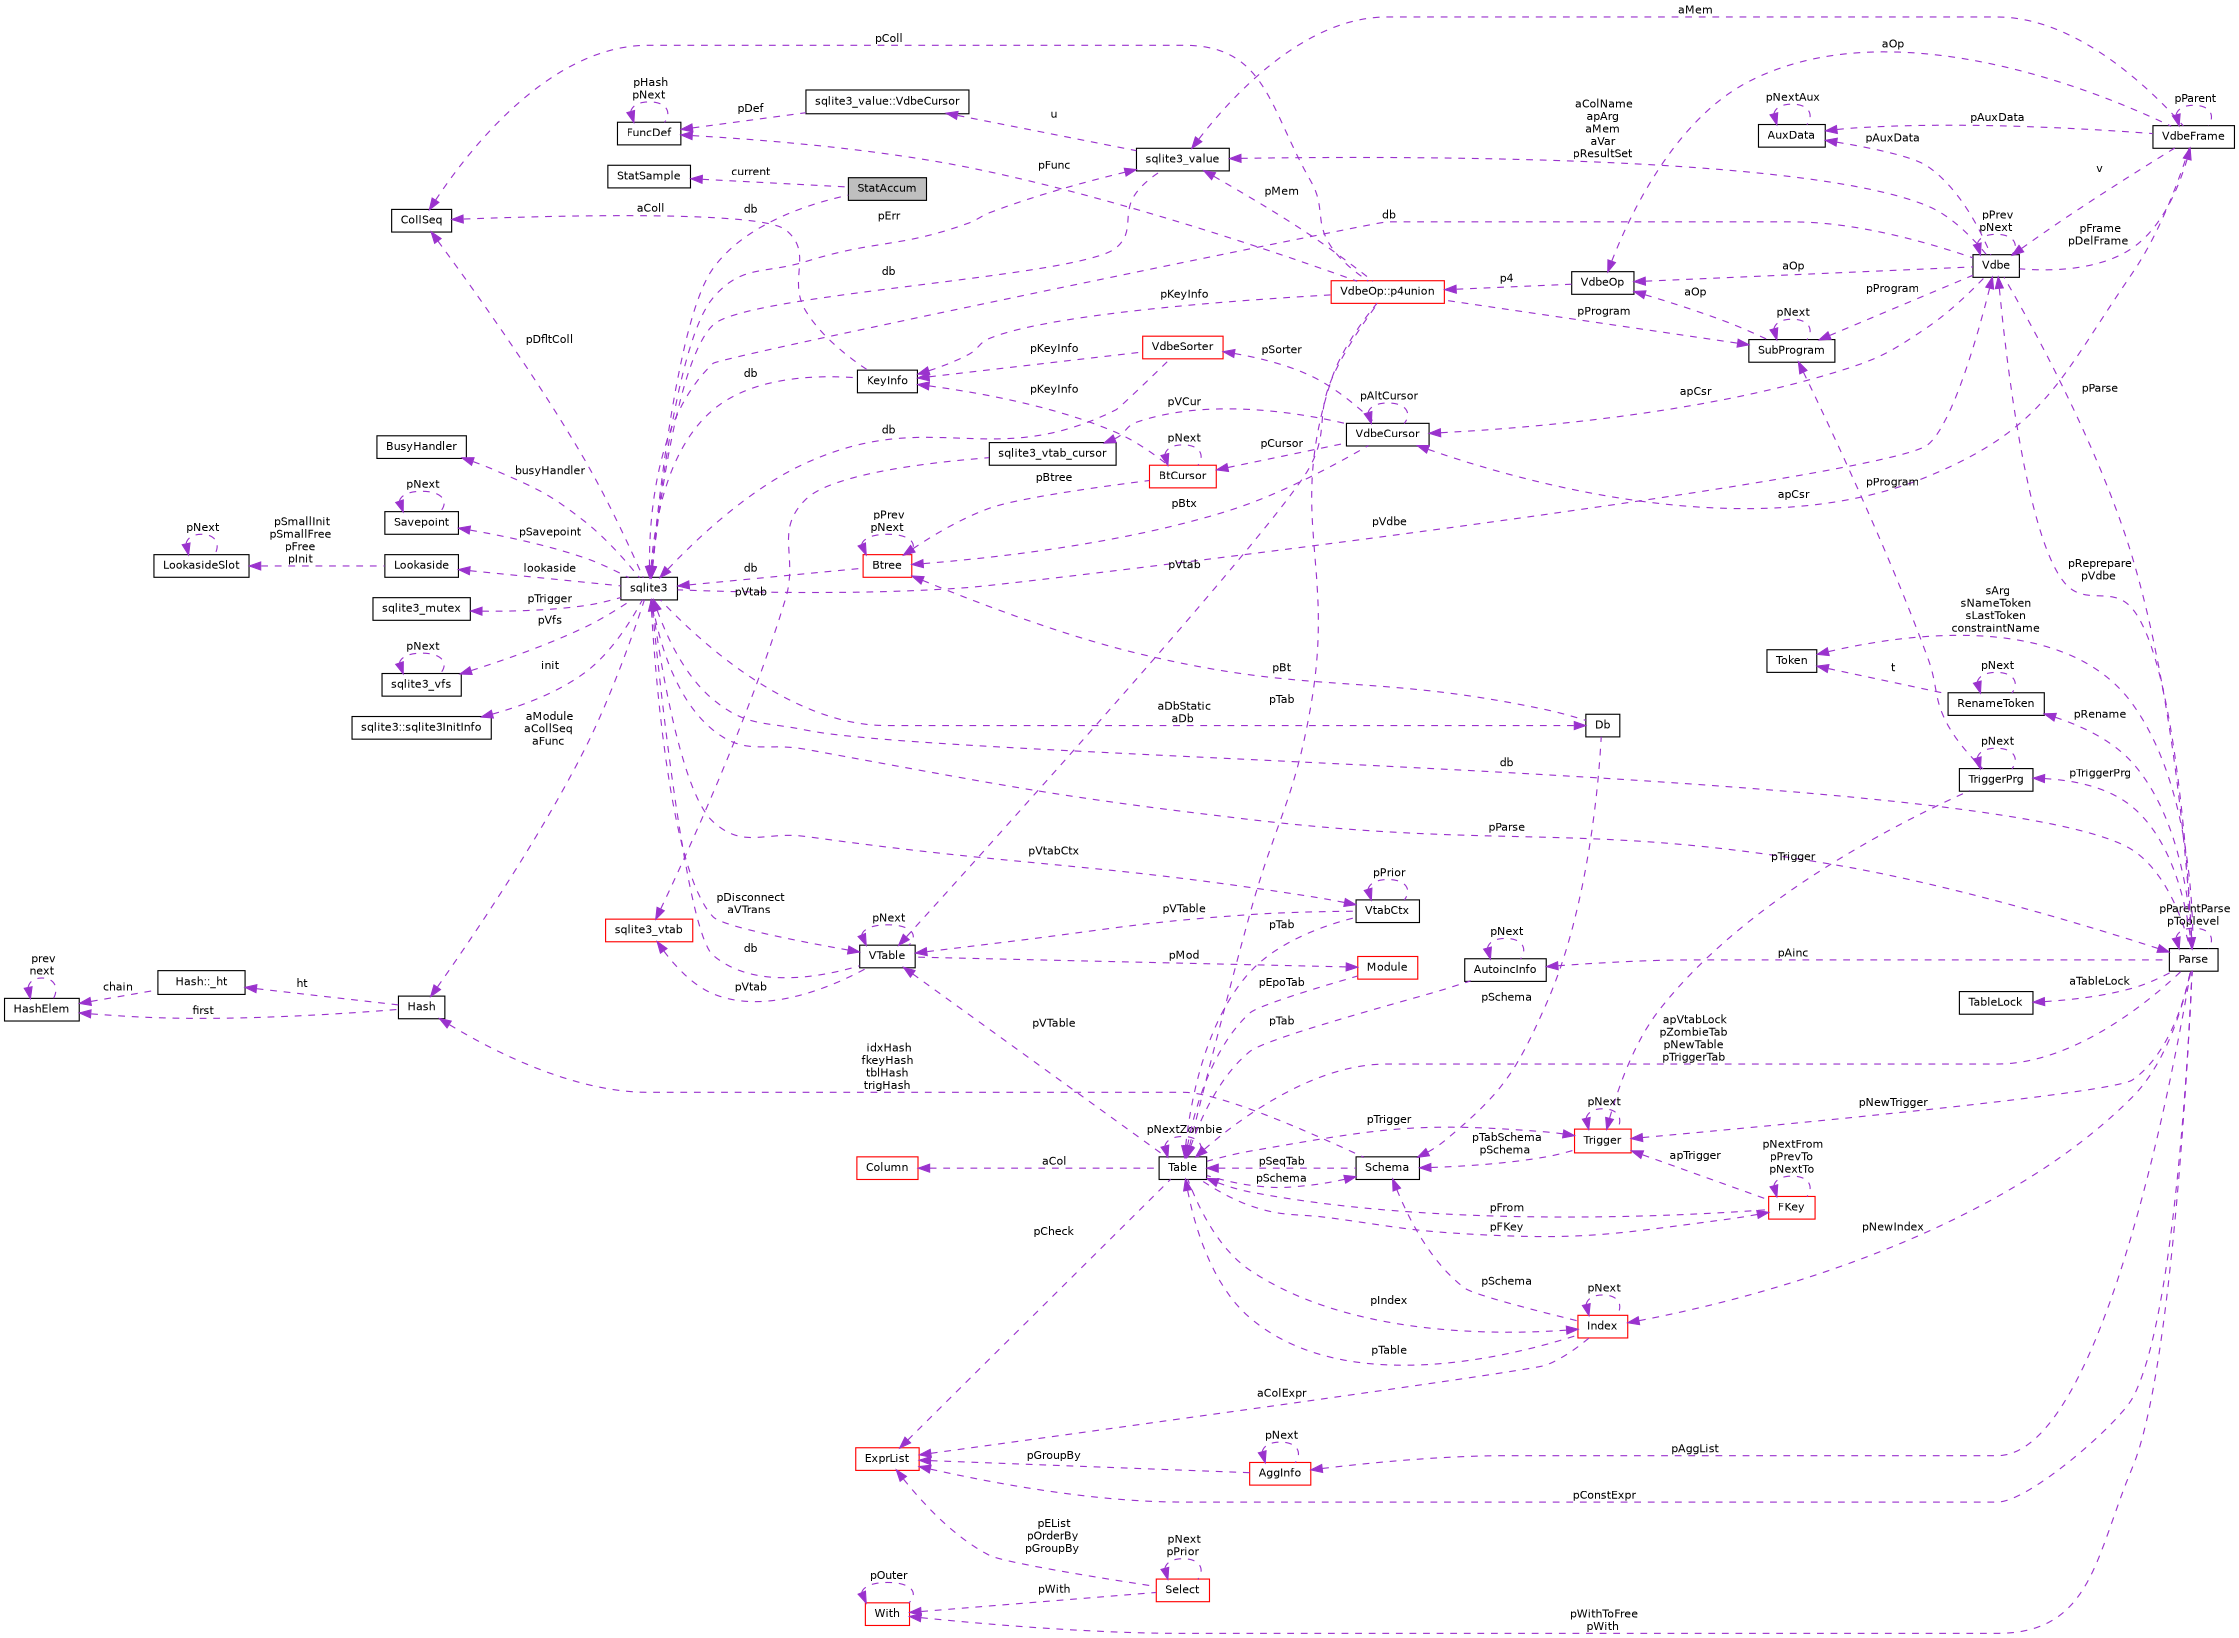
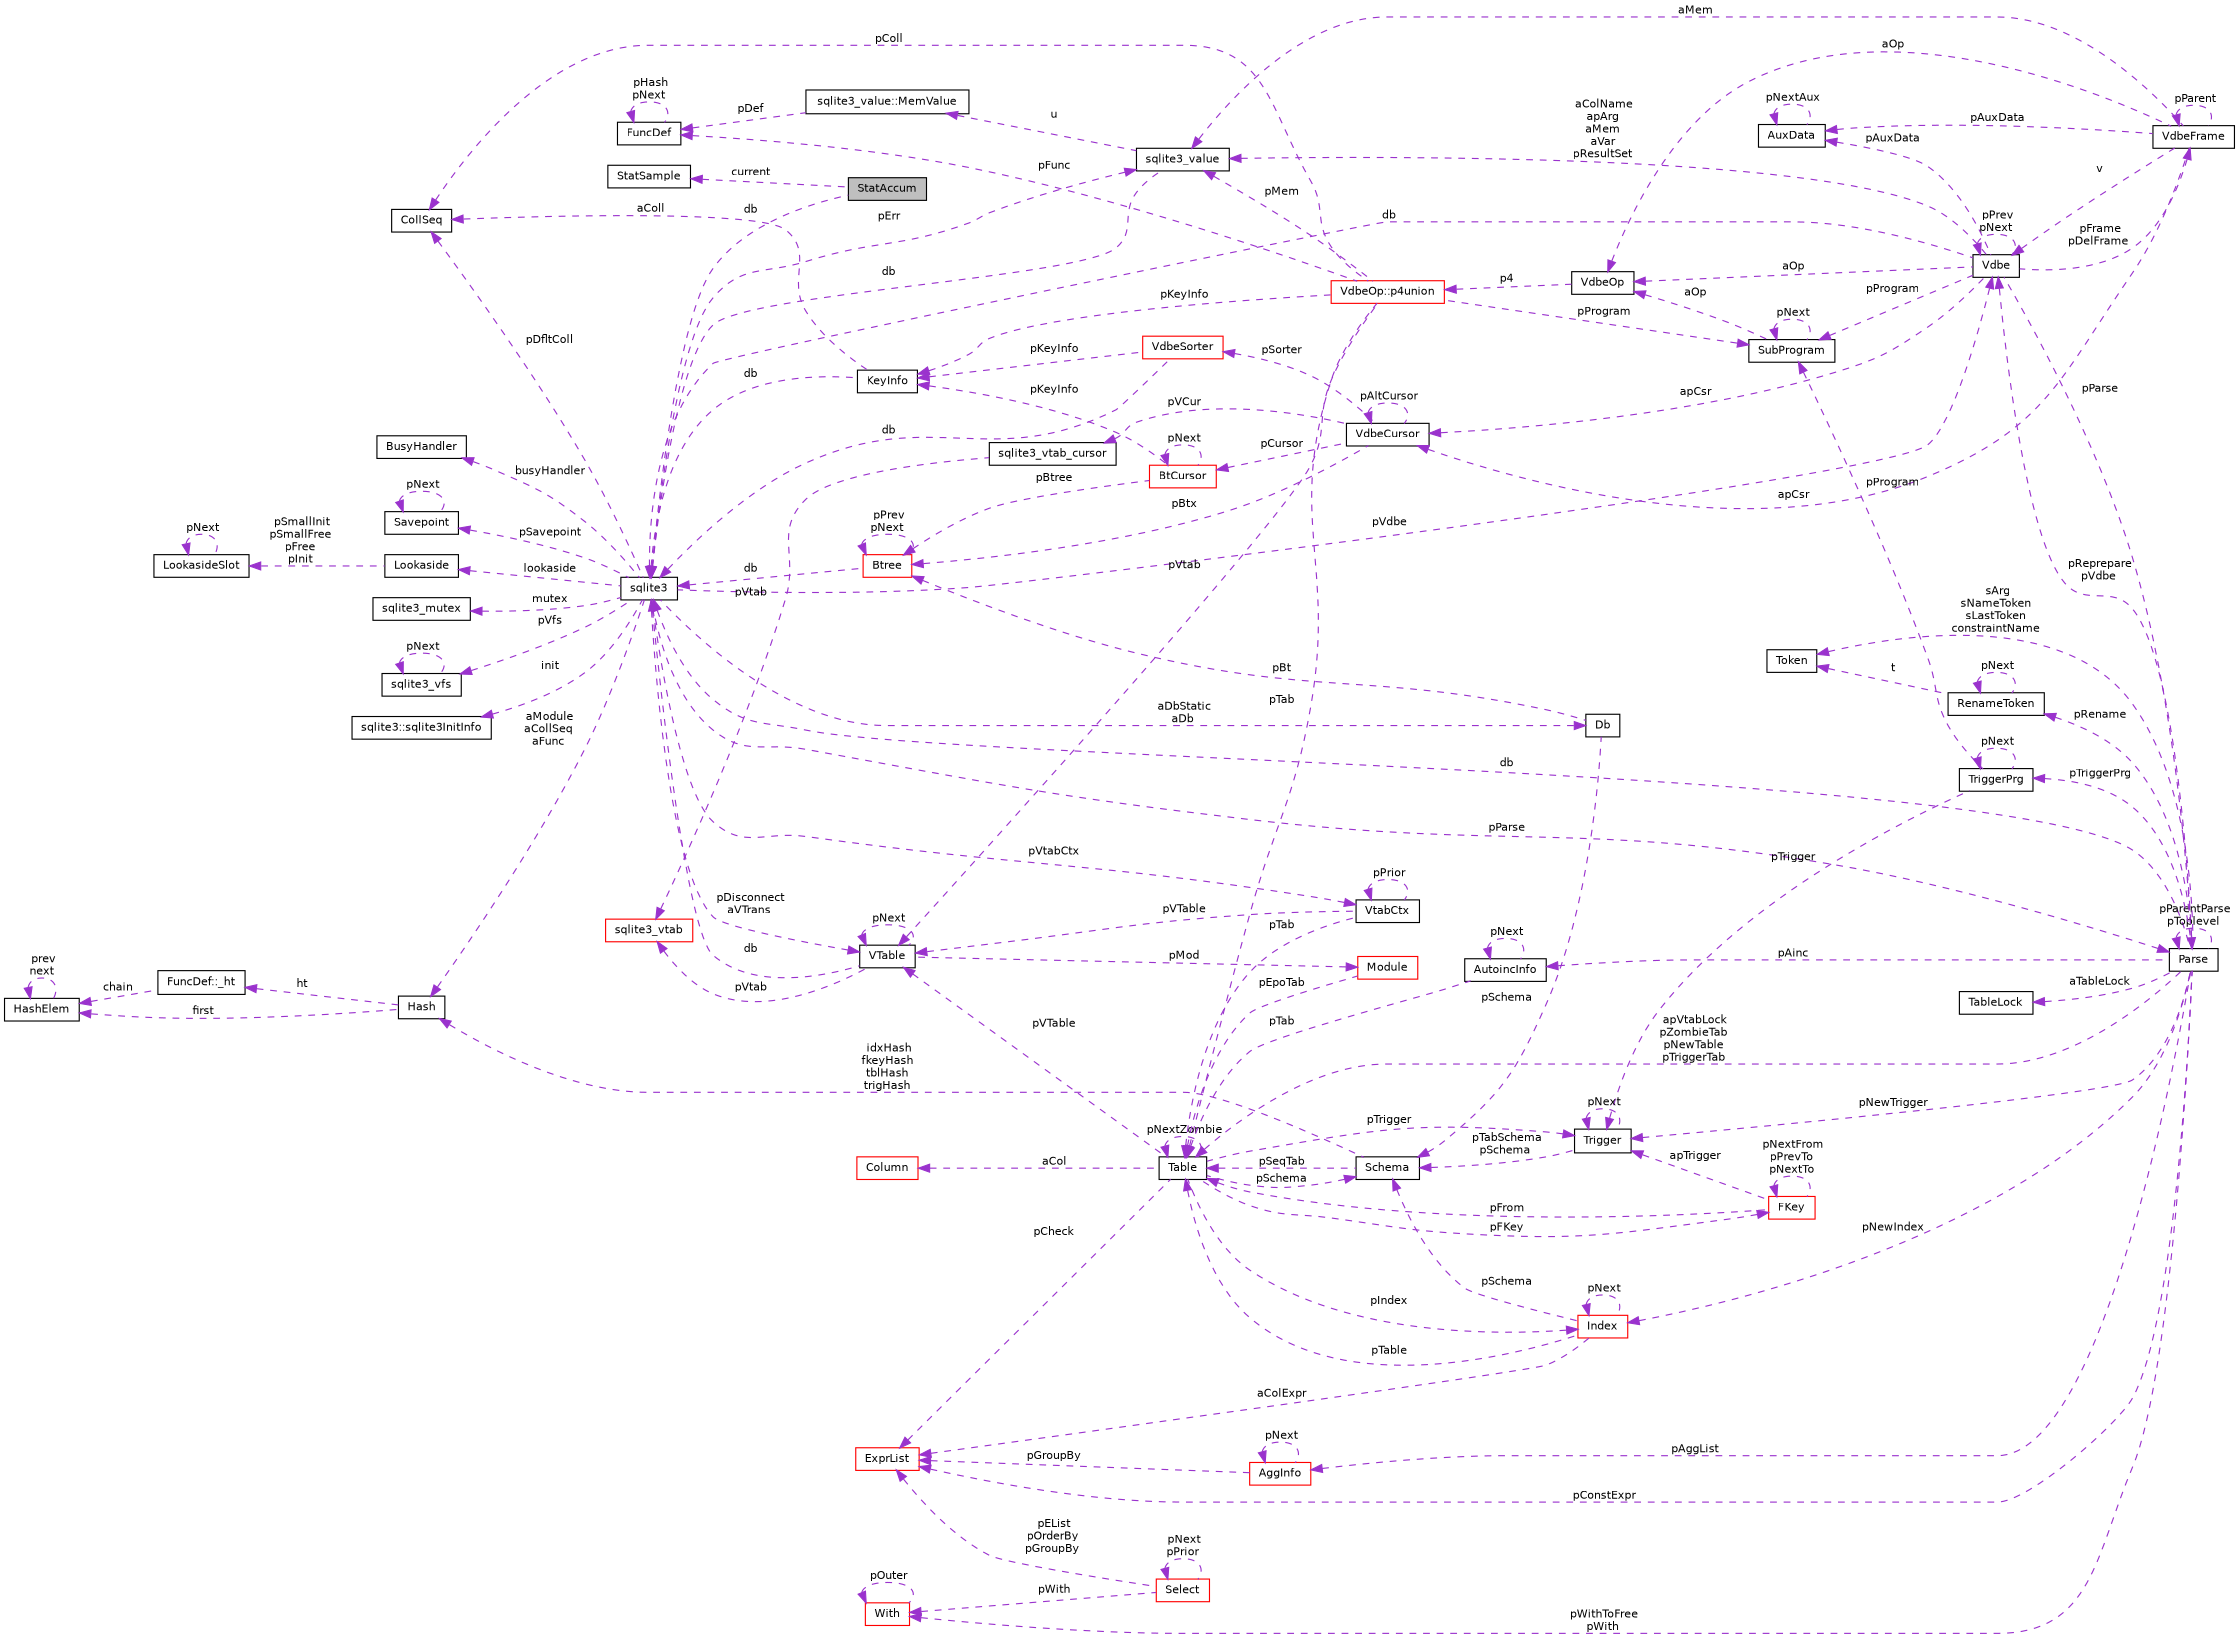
(887, 102) -> (887, 102)
(548, 599) -> (548, 599)
(201, 983) -> (201, 983)
(1603, 1141) -> (1603, 1141)
